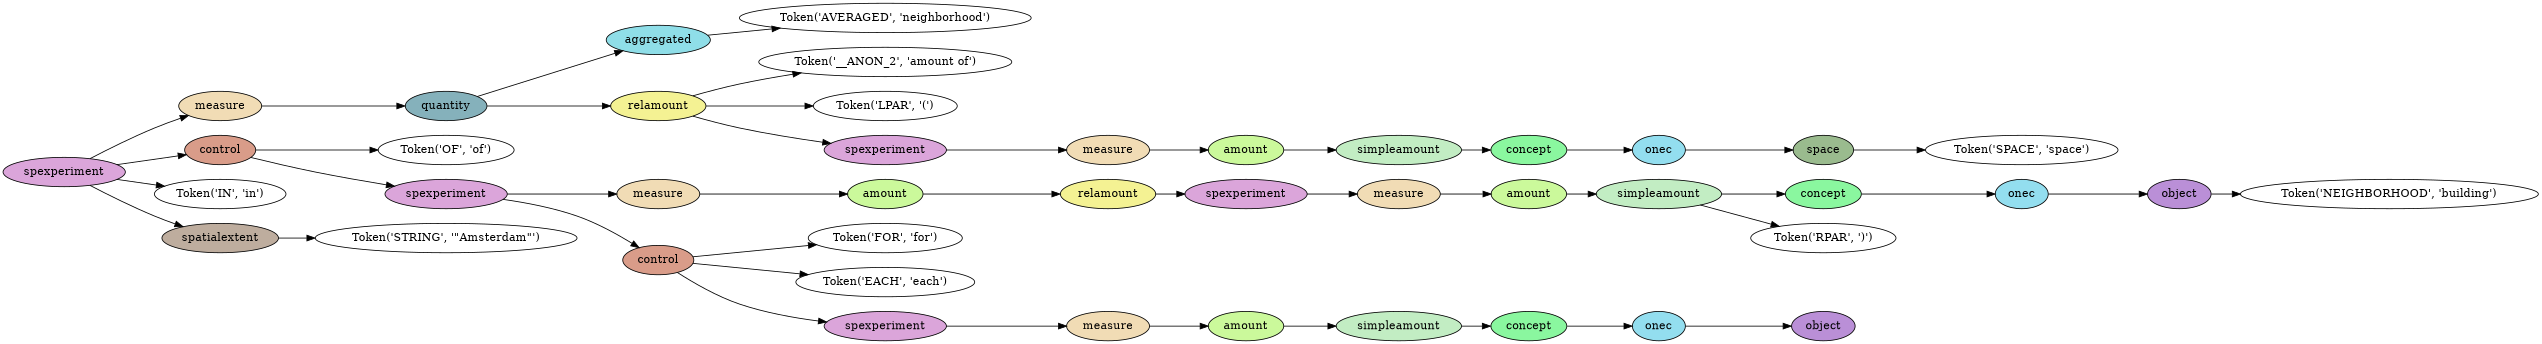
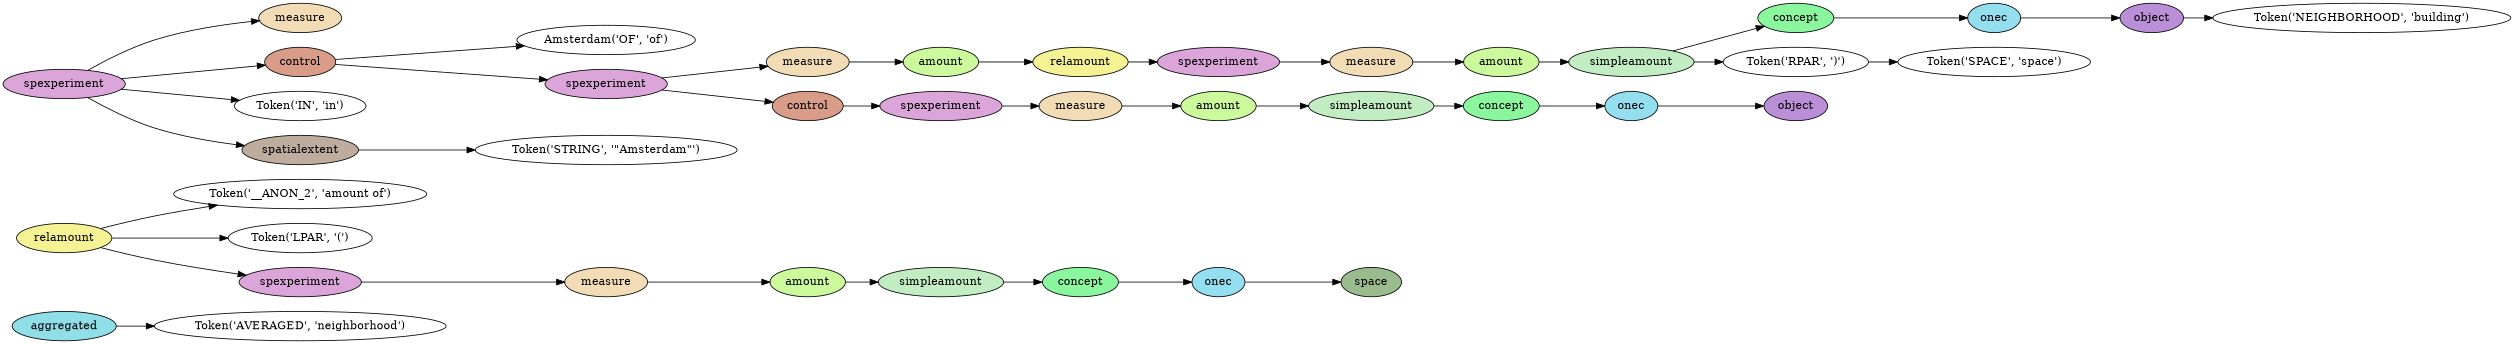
(446, 106) -> none
(446, 150) -> (606, 40)
(1885, 150) -> (1879, 62)
(885, 238) -> none
(885, 282) -> none
